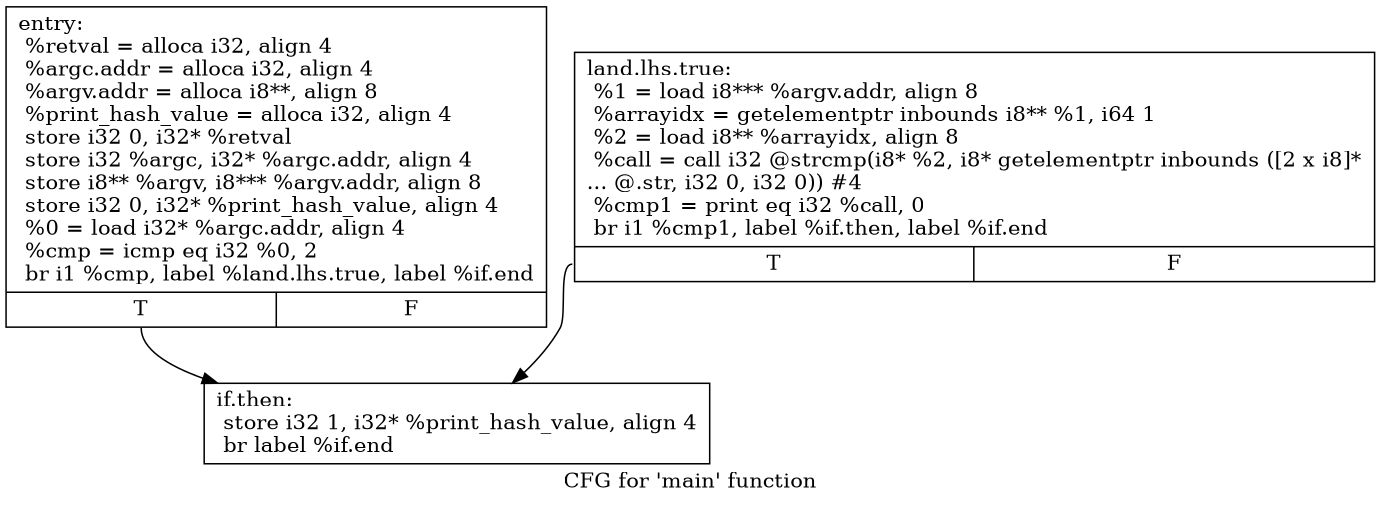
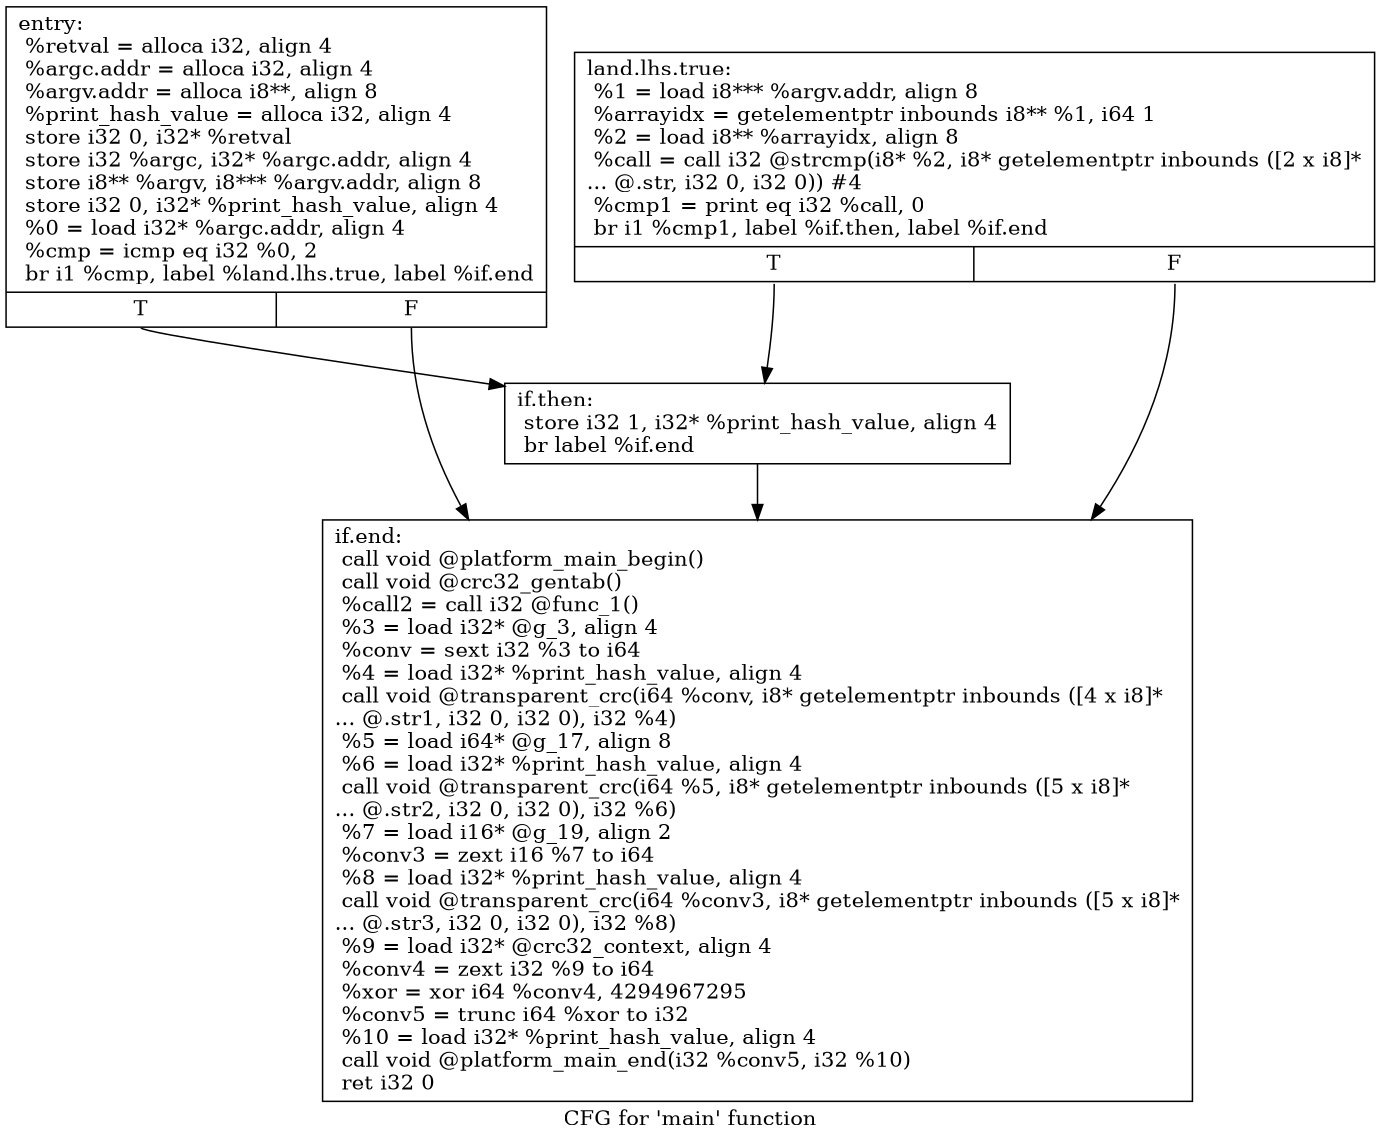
none -> (758, 811)
